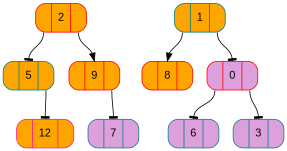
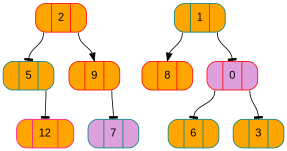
(194, 134) -> (194, 134)
(259, 134) -> (259, 134)
